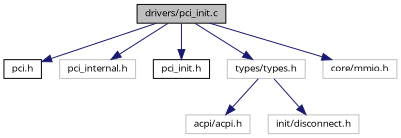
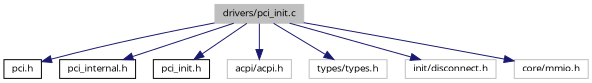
(181, 14) -> (259, 14)
(98, 69) -> (98, 69)
(245, 93) -> (259, 36)
(287, 93) -> (350, 40)
